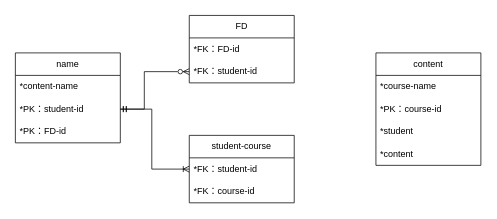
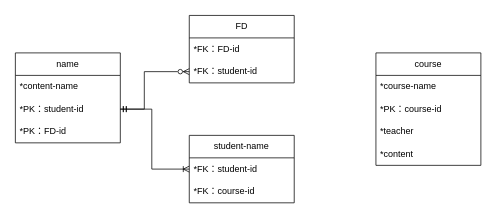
(429, 64) -> (429, 64)
(401, 132) -> (401, 132)
(242, 147) -> (242, 147)
